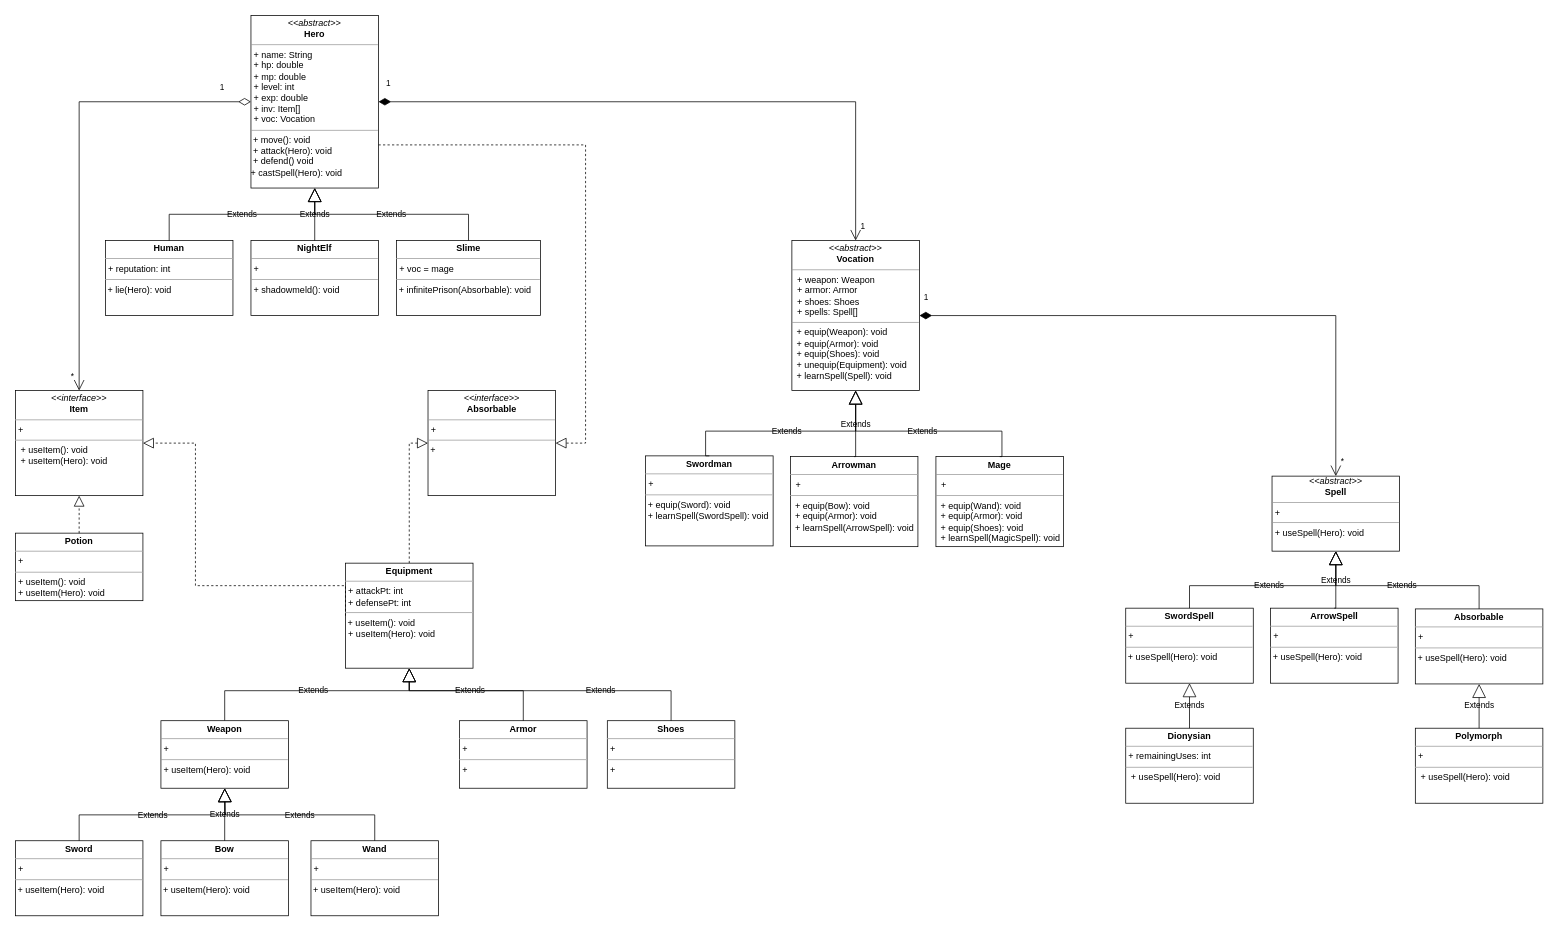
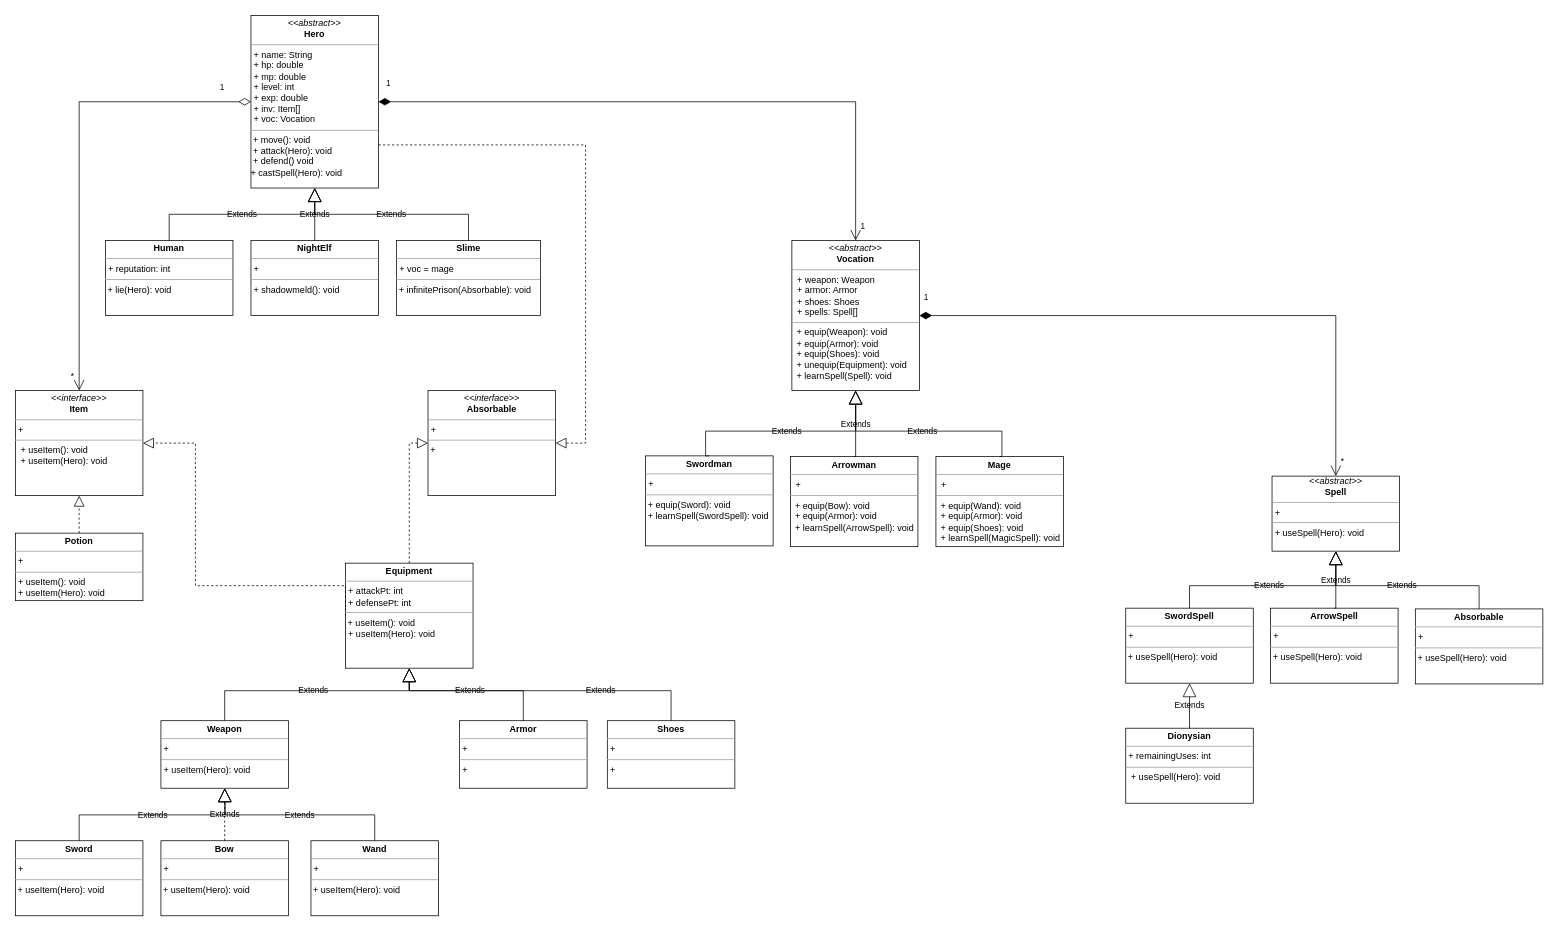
(1479, 713) -> none
(1479, 765) -> none
(225, 828) -> (225, 828)
